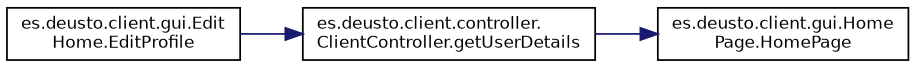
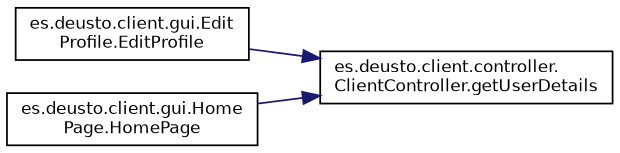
(124, 34) -> (132, 34)
(618, 34) -> (280, 101)
